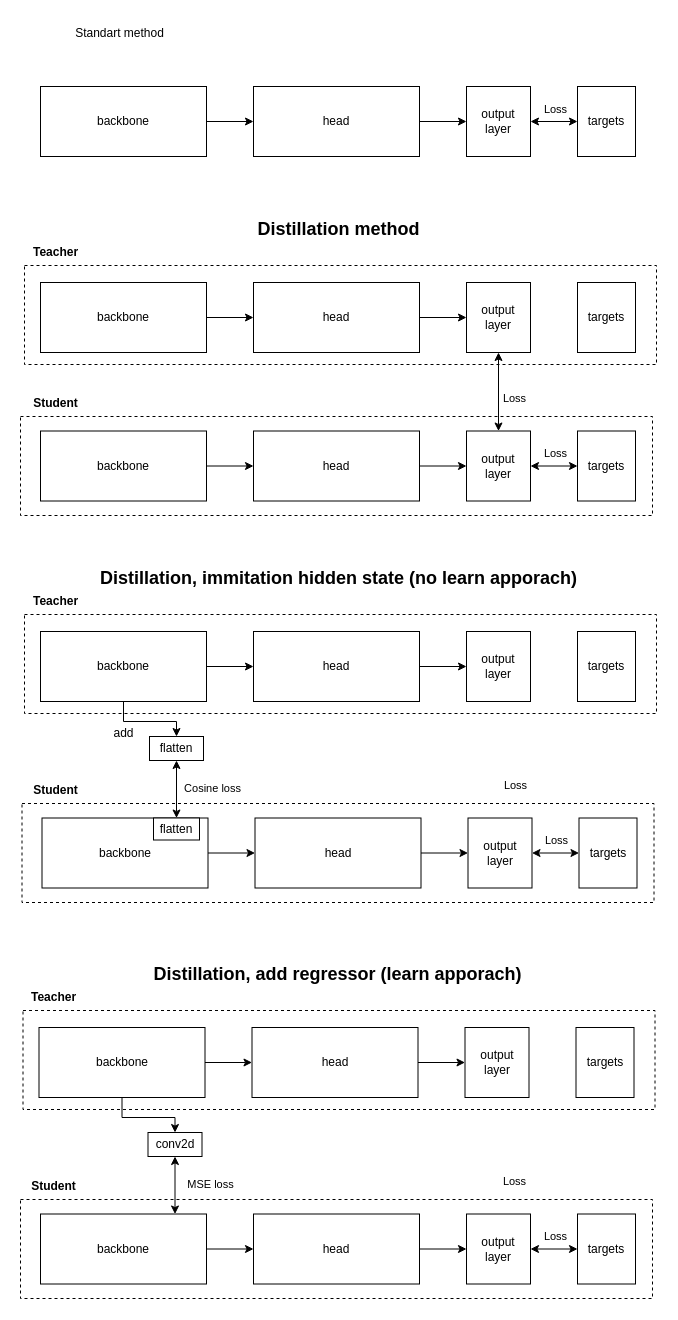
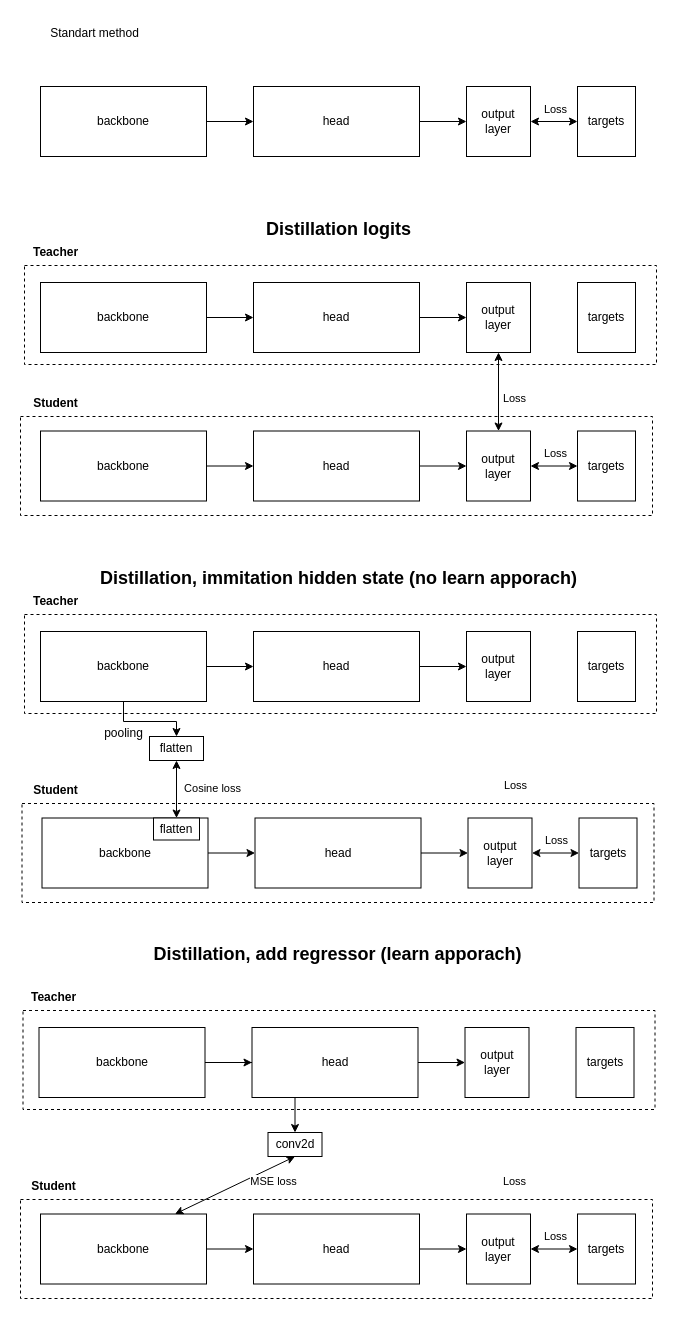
(119, 34) -> (94, 34)
(339, 230) -> (339, 230)
(124, 734) -> (124, 734)
(337, 975) -> (337, 955)
(175, 1145) -> (295, 1145)
